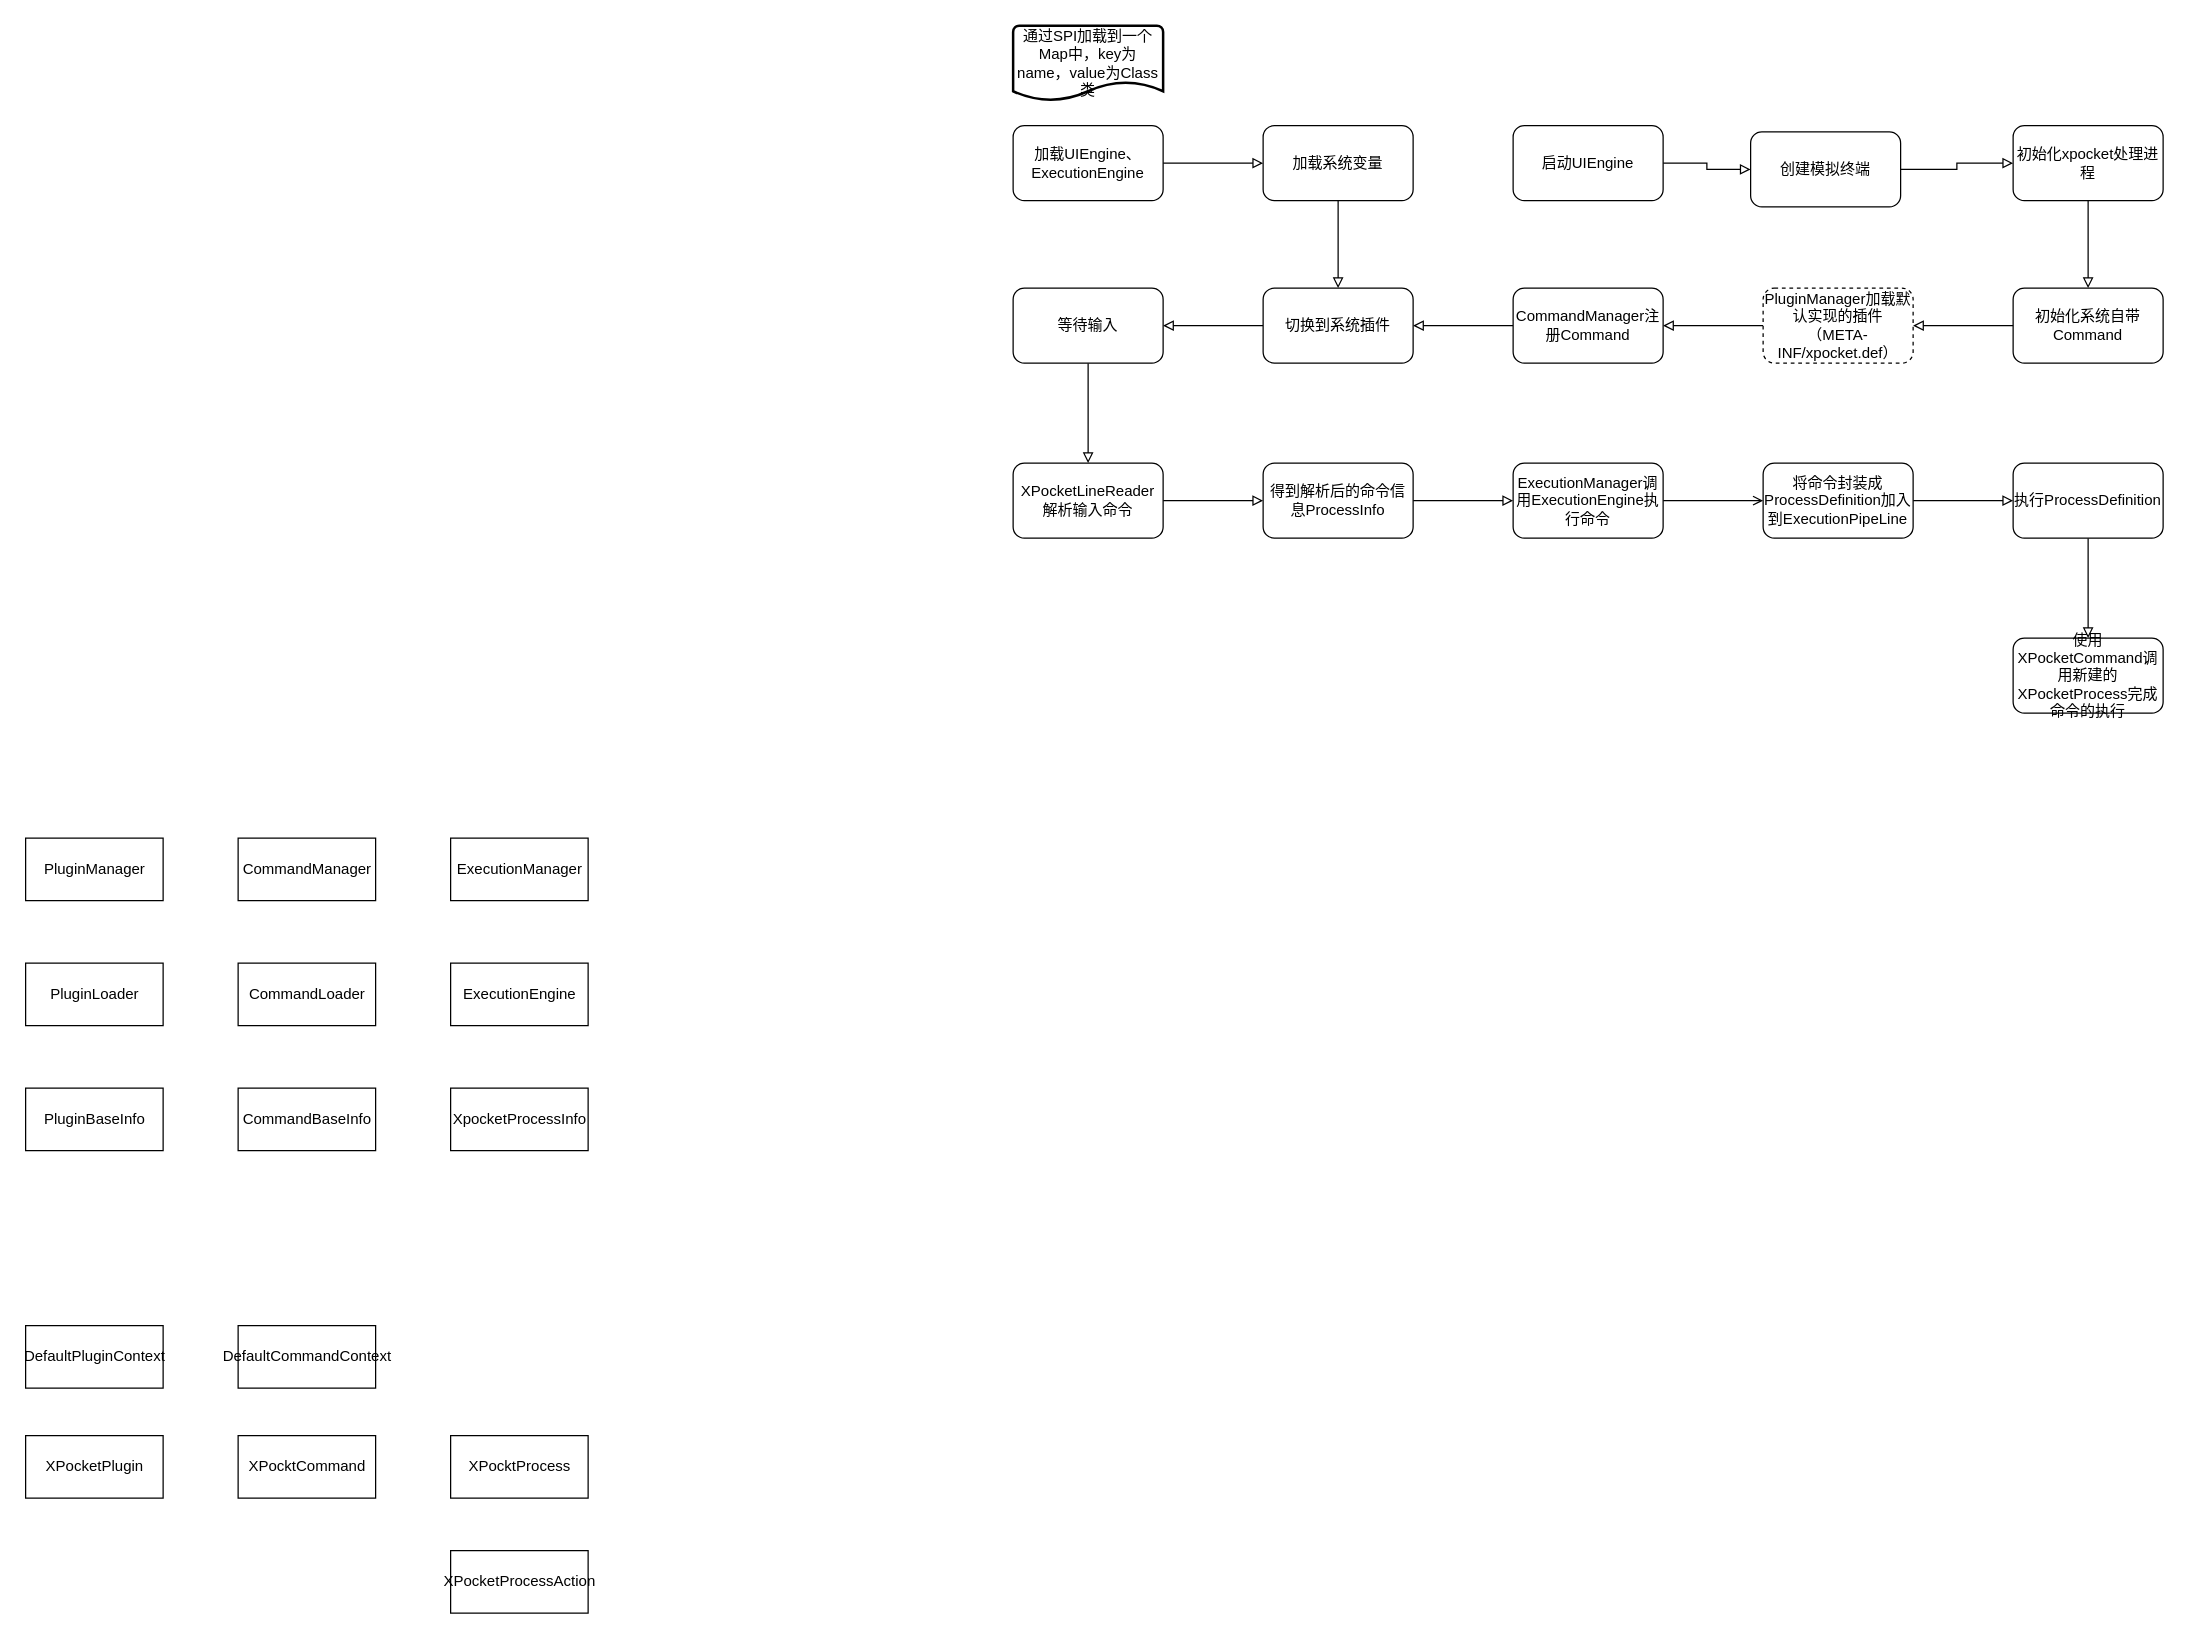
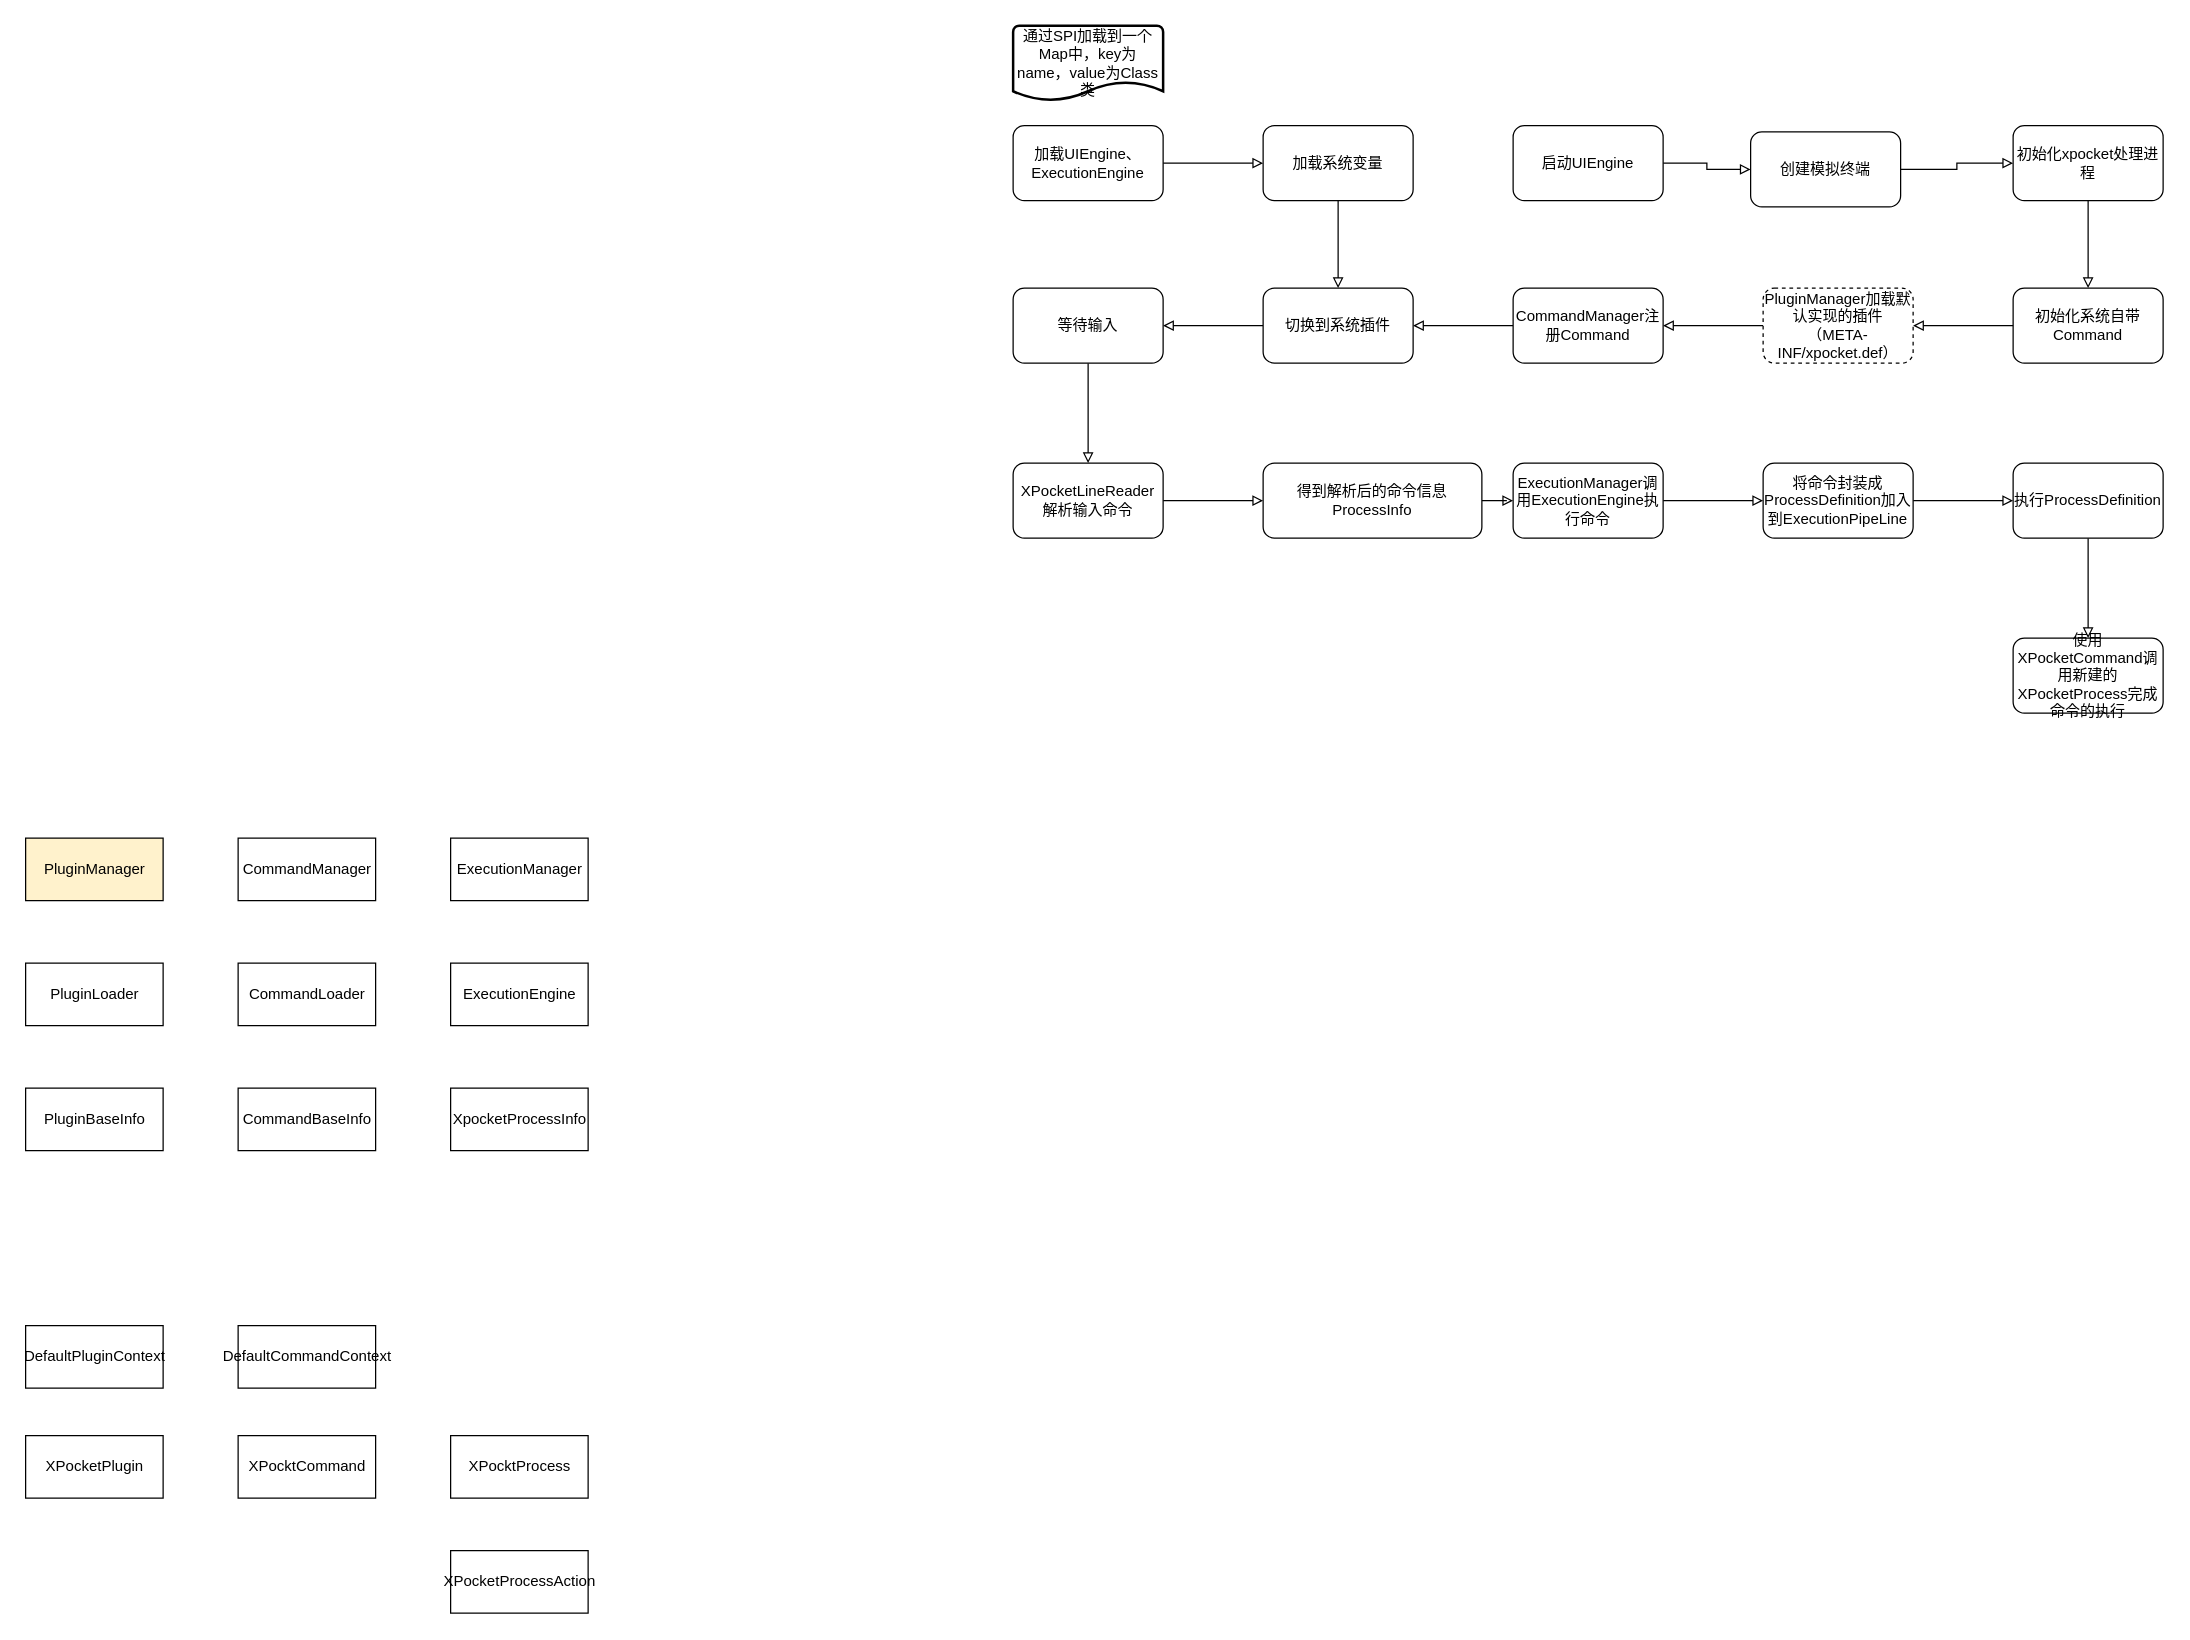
(1338, 501) -> (1373, 501)
(1755, 501) -> (1751, 501)
(94, 869) -> (94, 869)
